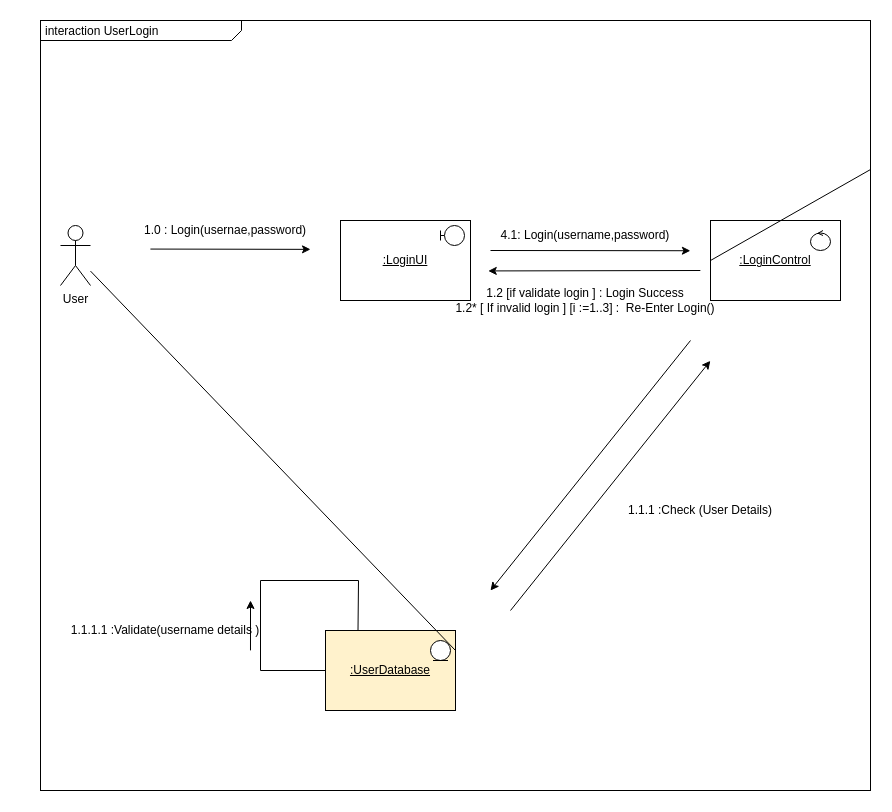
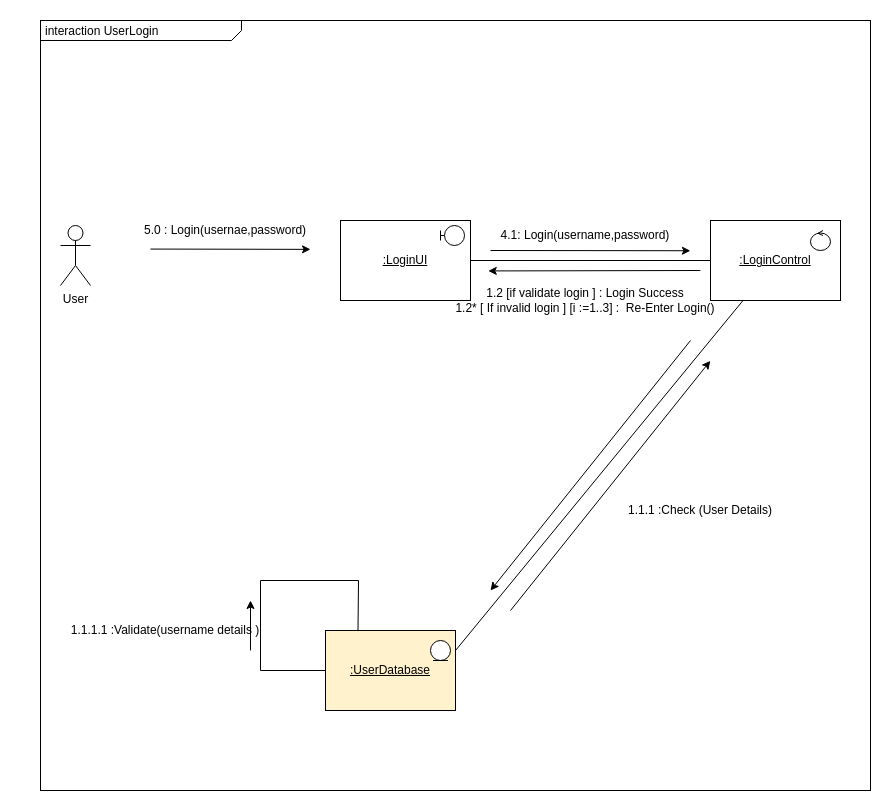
(791, 215) -> (591, 261)
(226, 231) -> (226, 231)
(273, 461) -> (599, 476)
